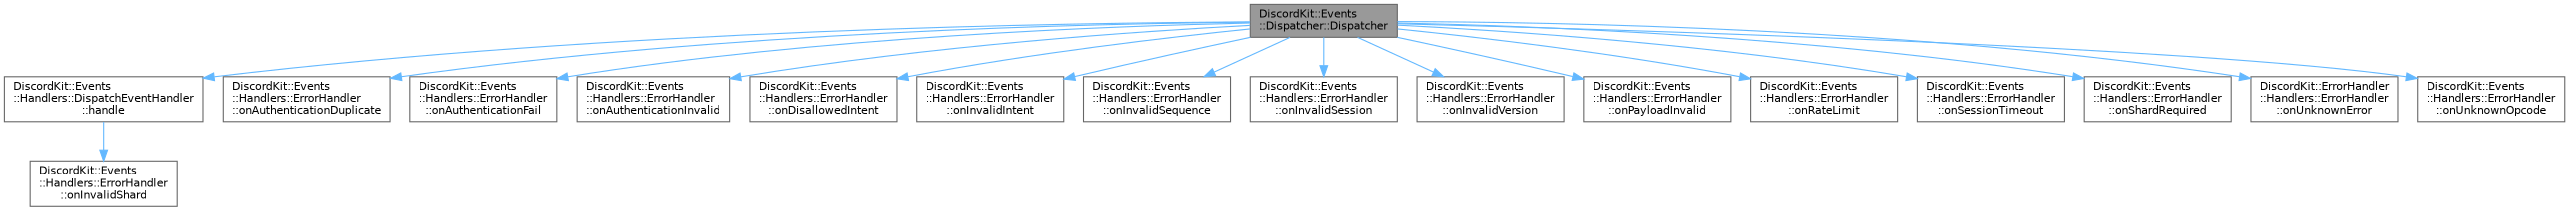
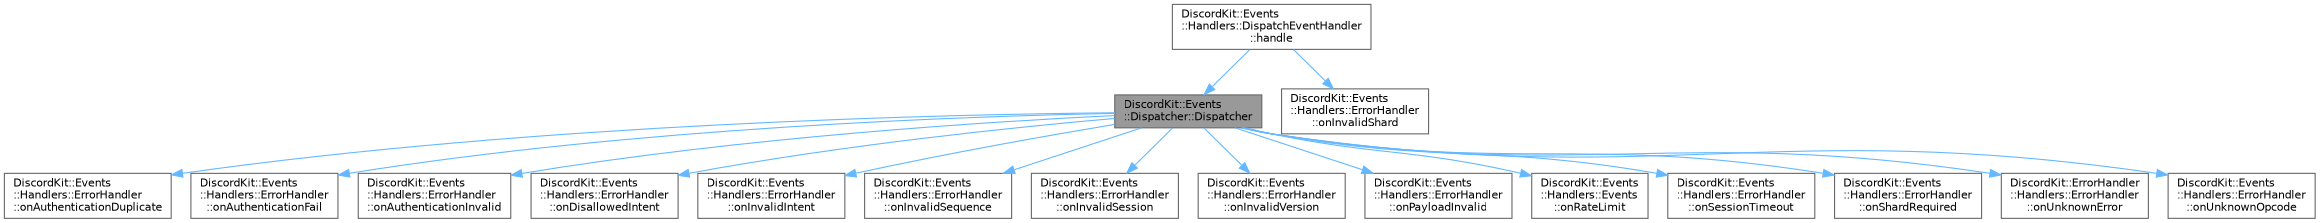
(731, 36) -> (1231, 68)
(1824, 99) -> (1590, 196)
